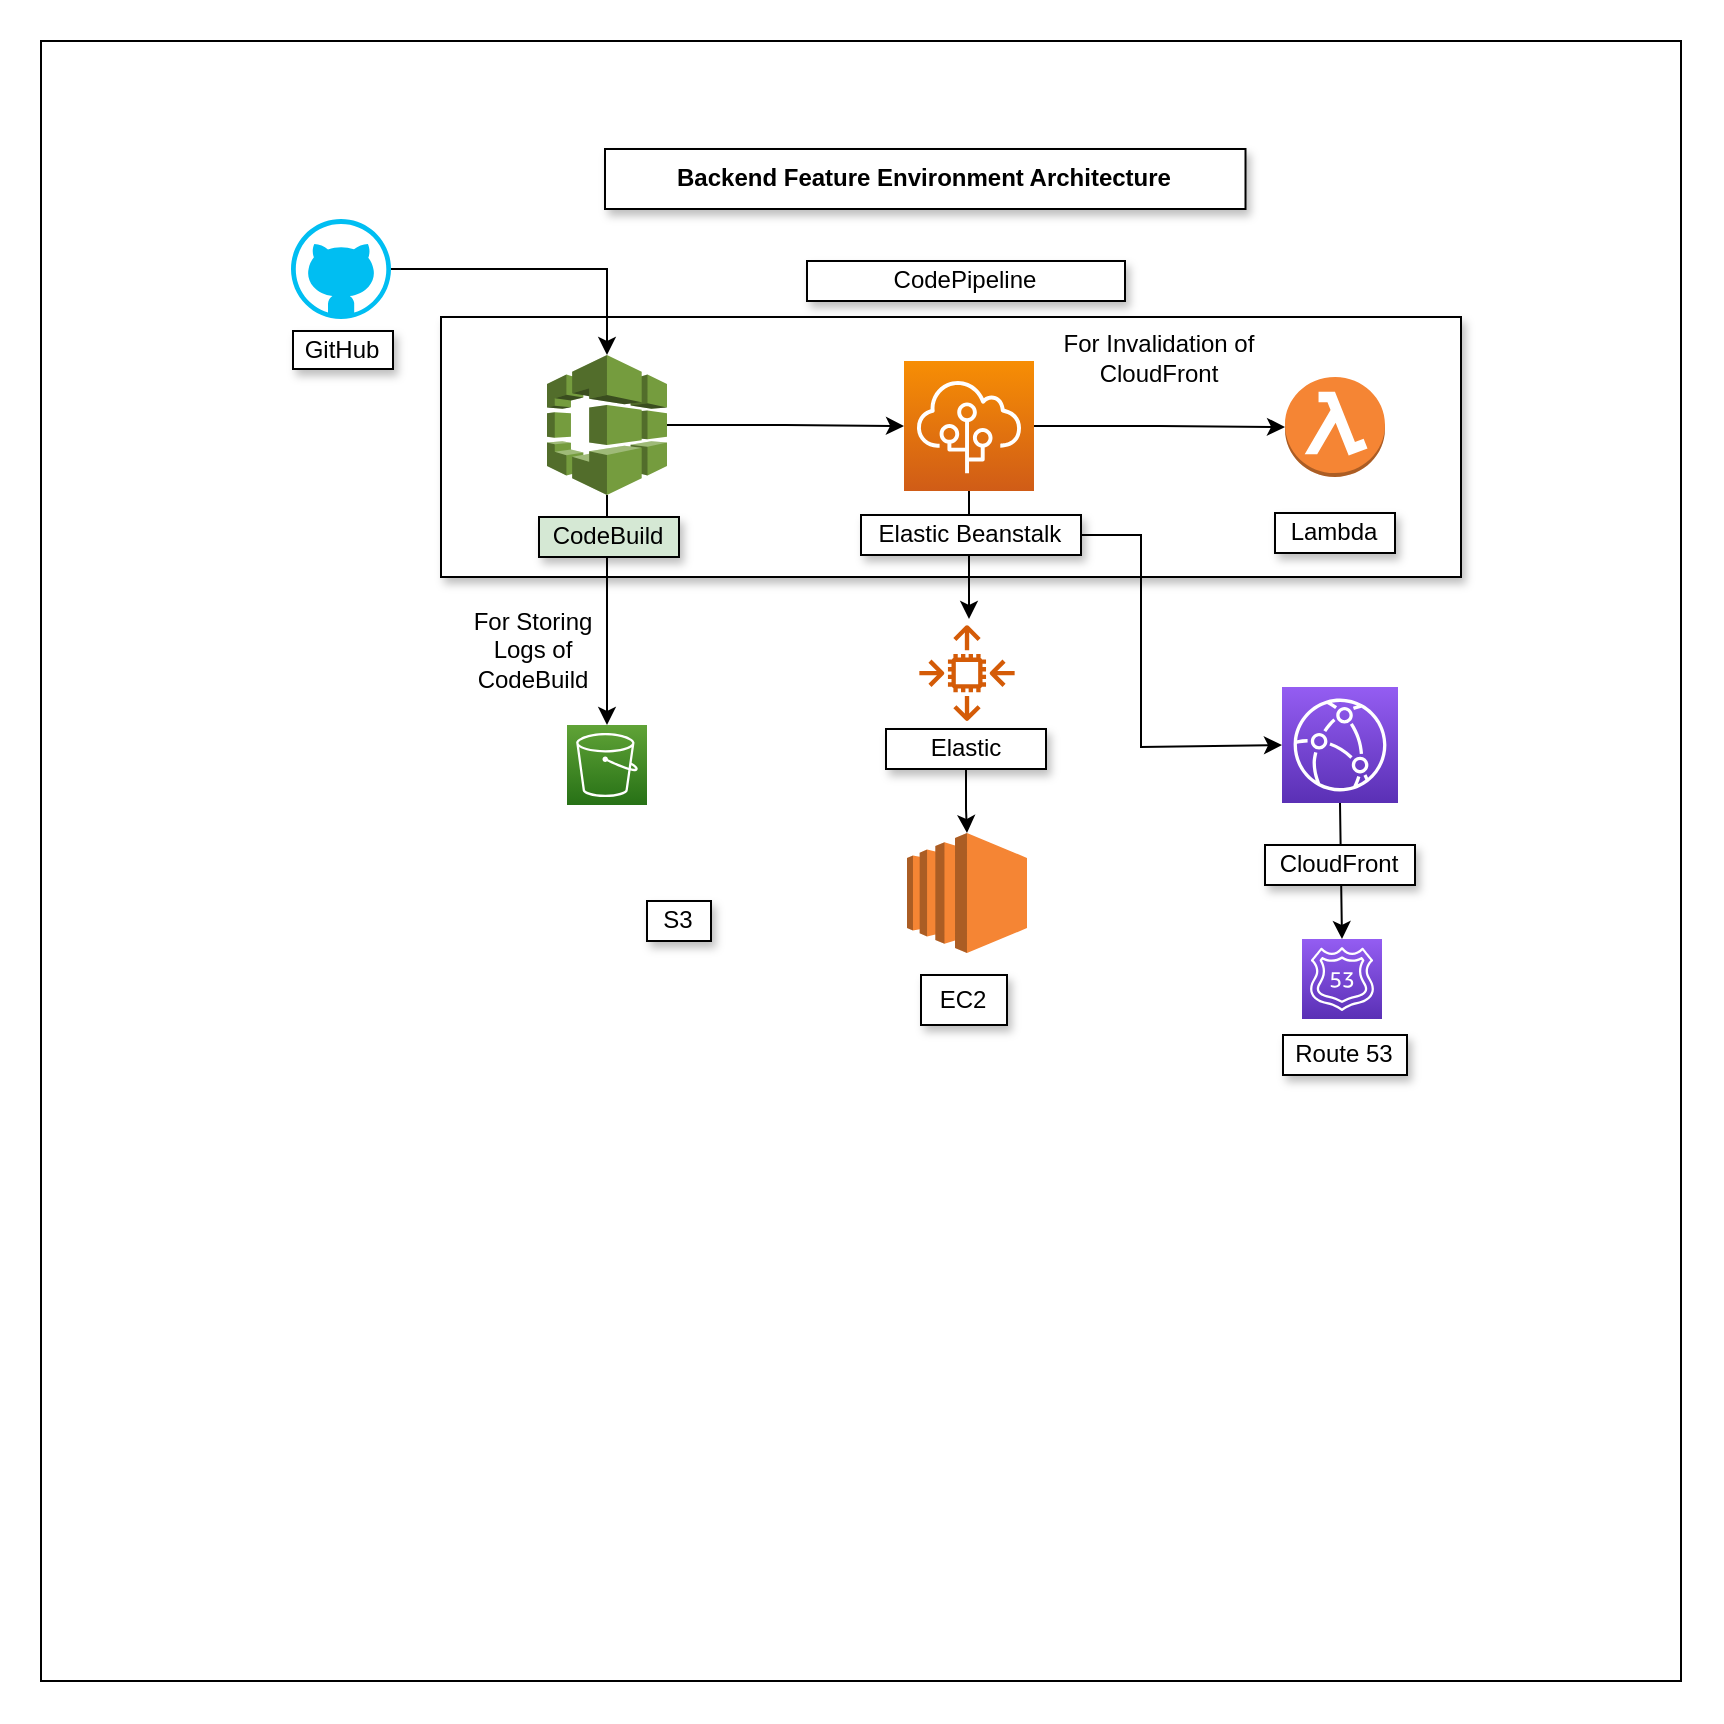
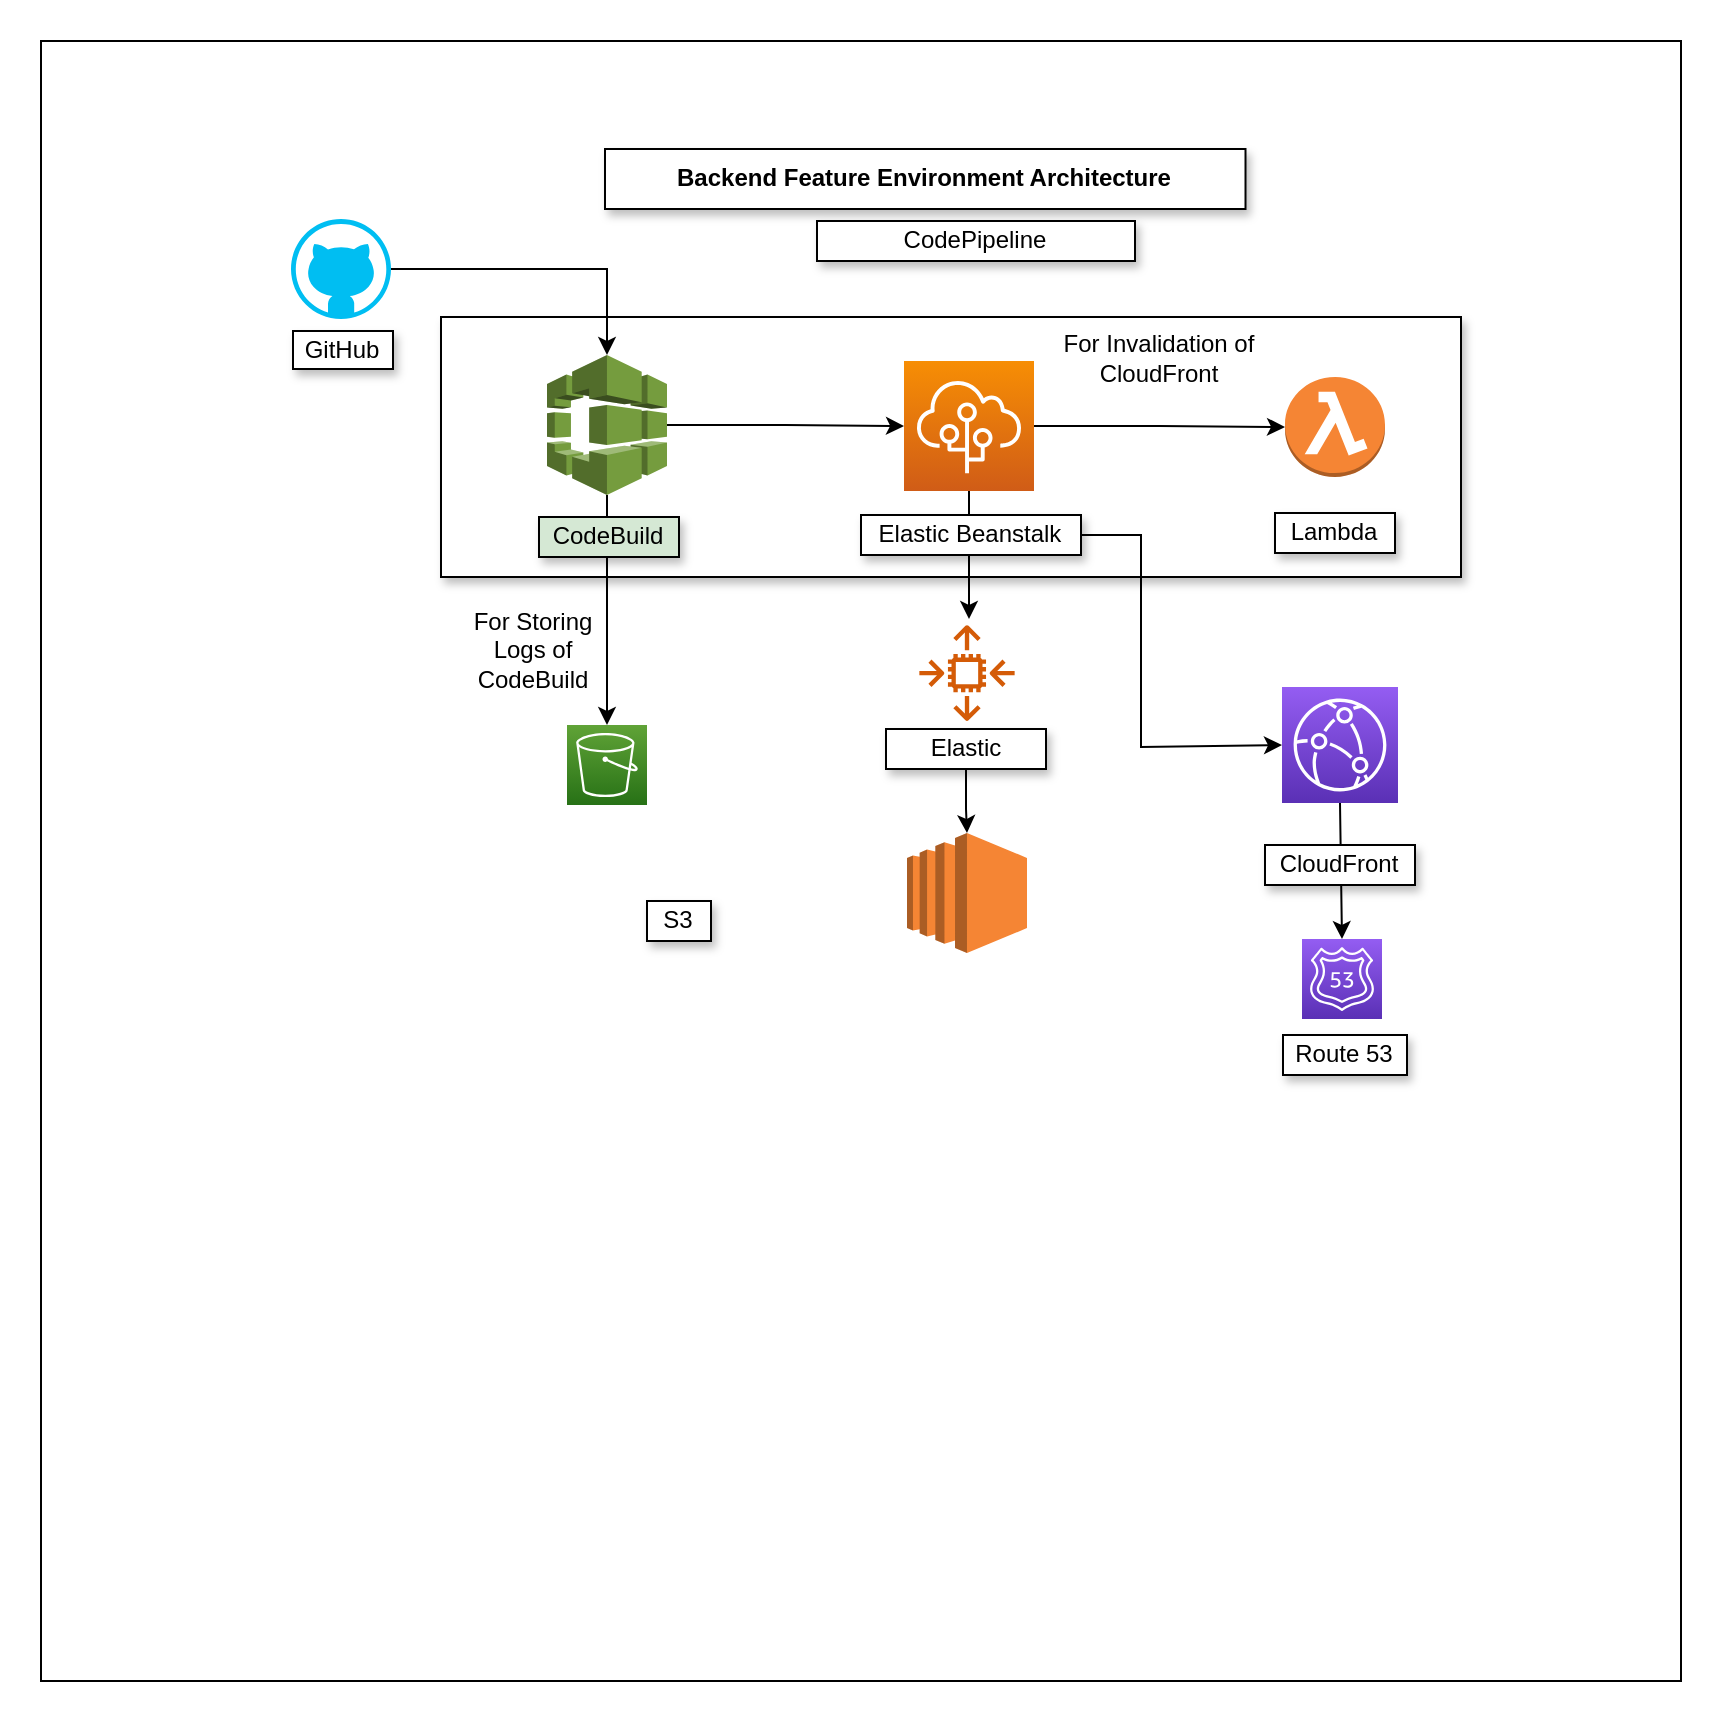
(966, 281) -> (976, 241)
(964, 1000) -> none
